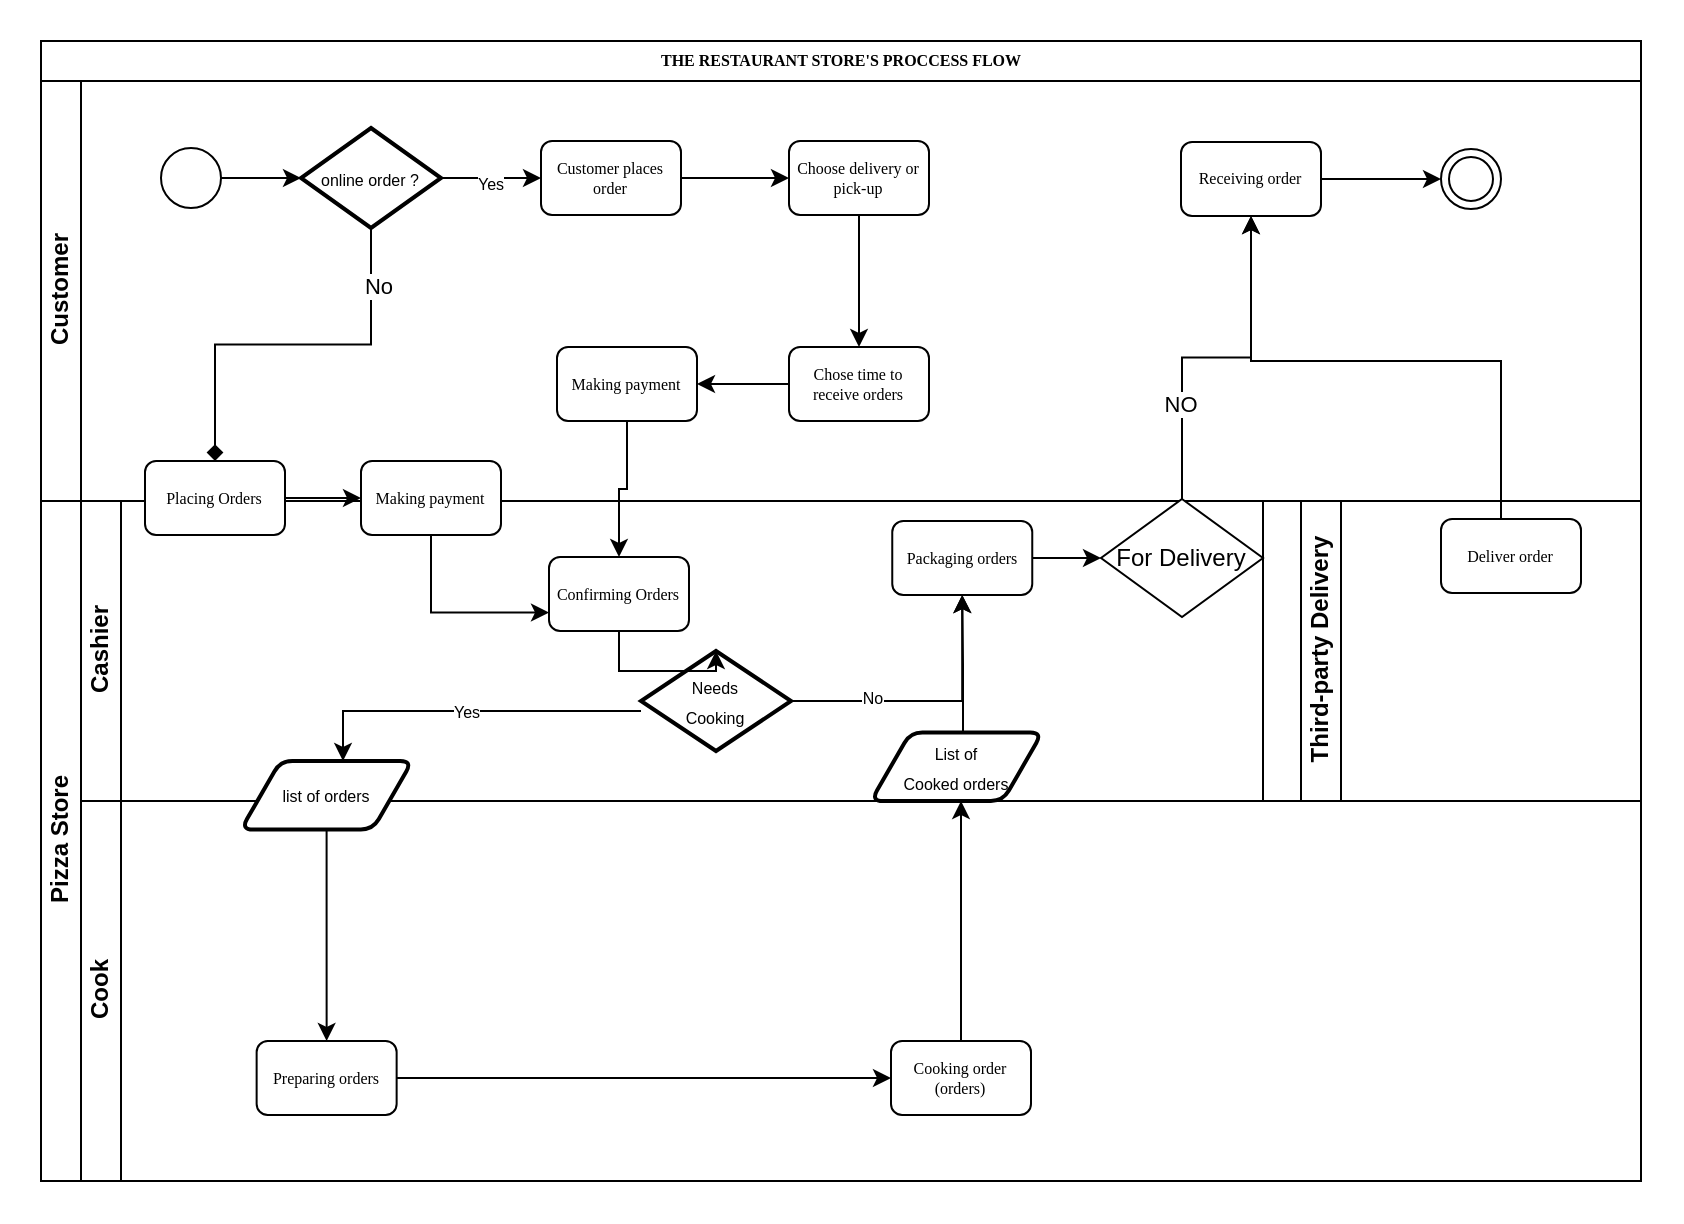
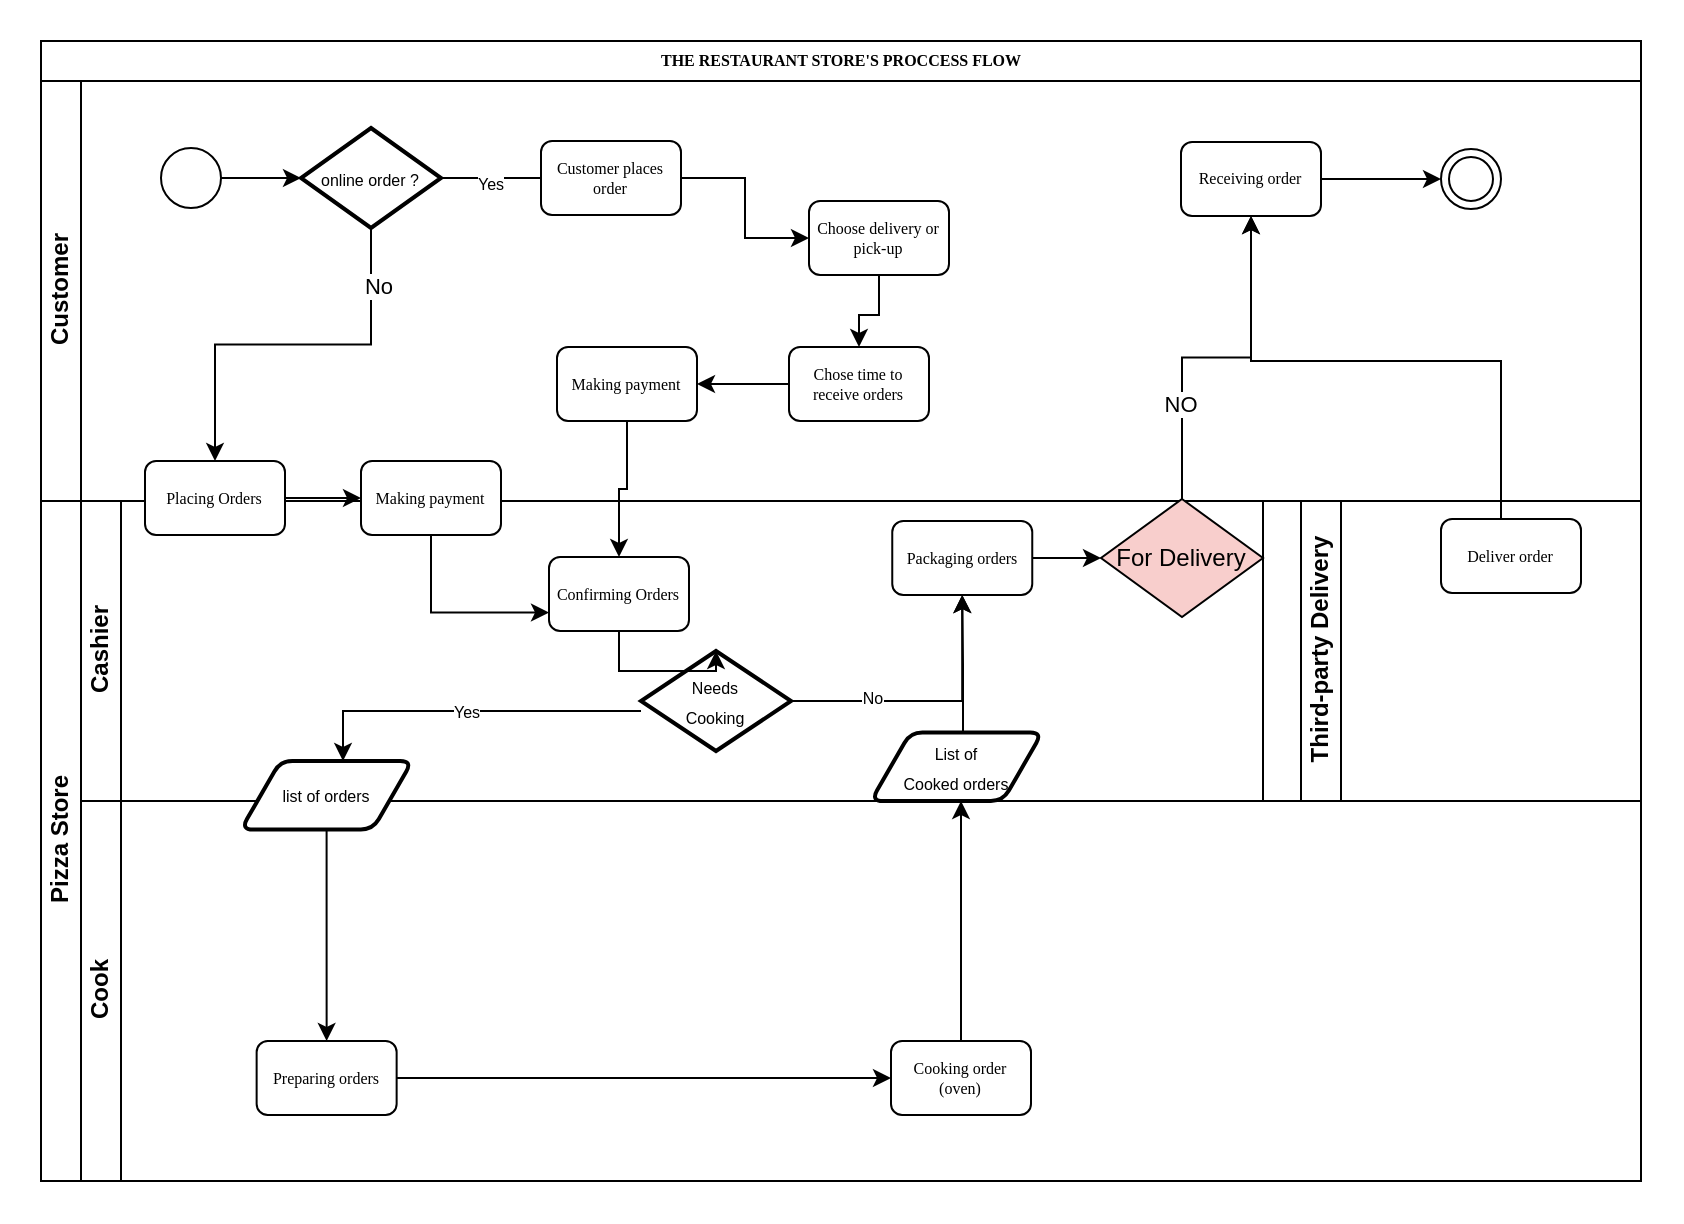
(526, 178) -> (531, 178)
(859, 178) -> (879, 238)
(215, 445) -> (215, 446)
(1182, 558) -> (1182, 558)
(961, 1079) -> (961, 1079)
